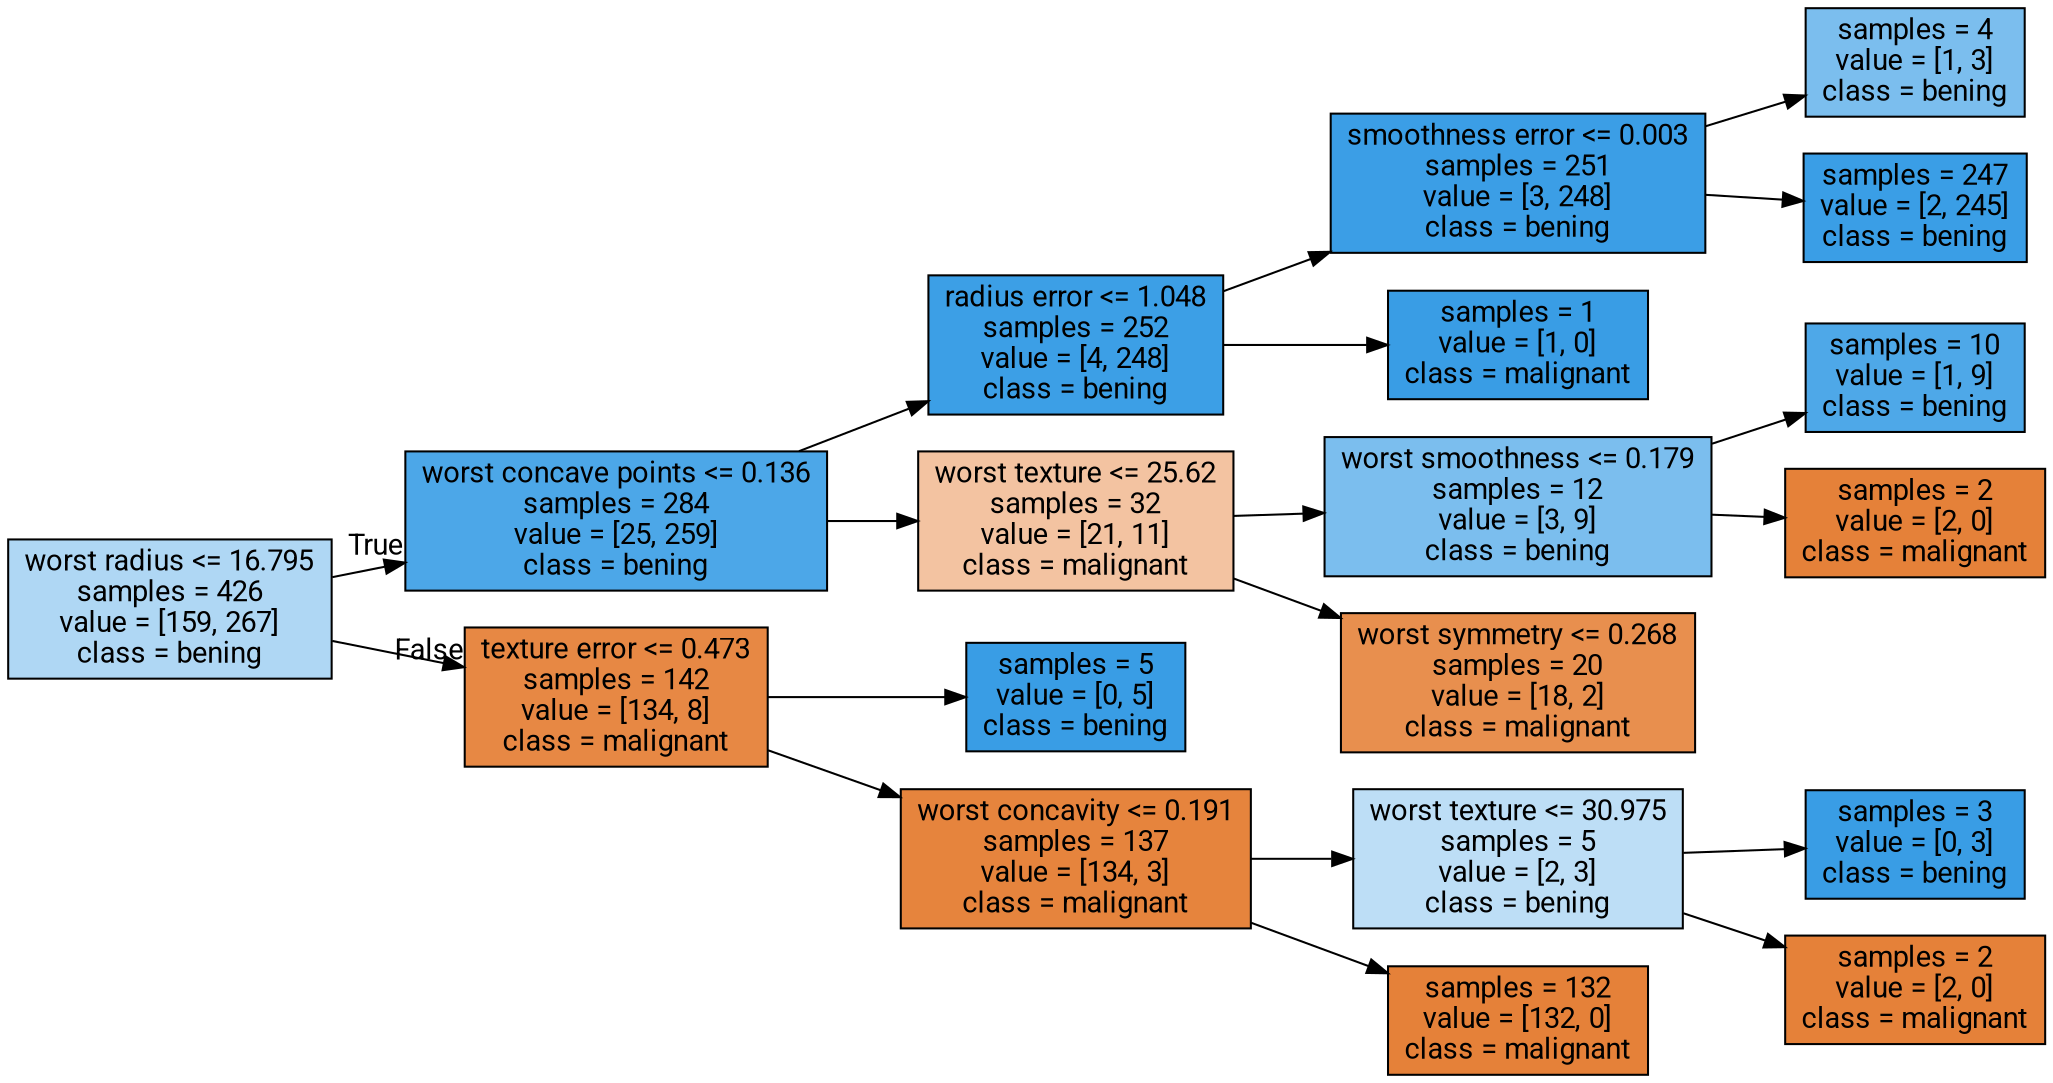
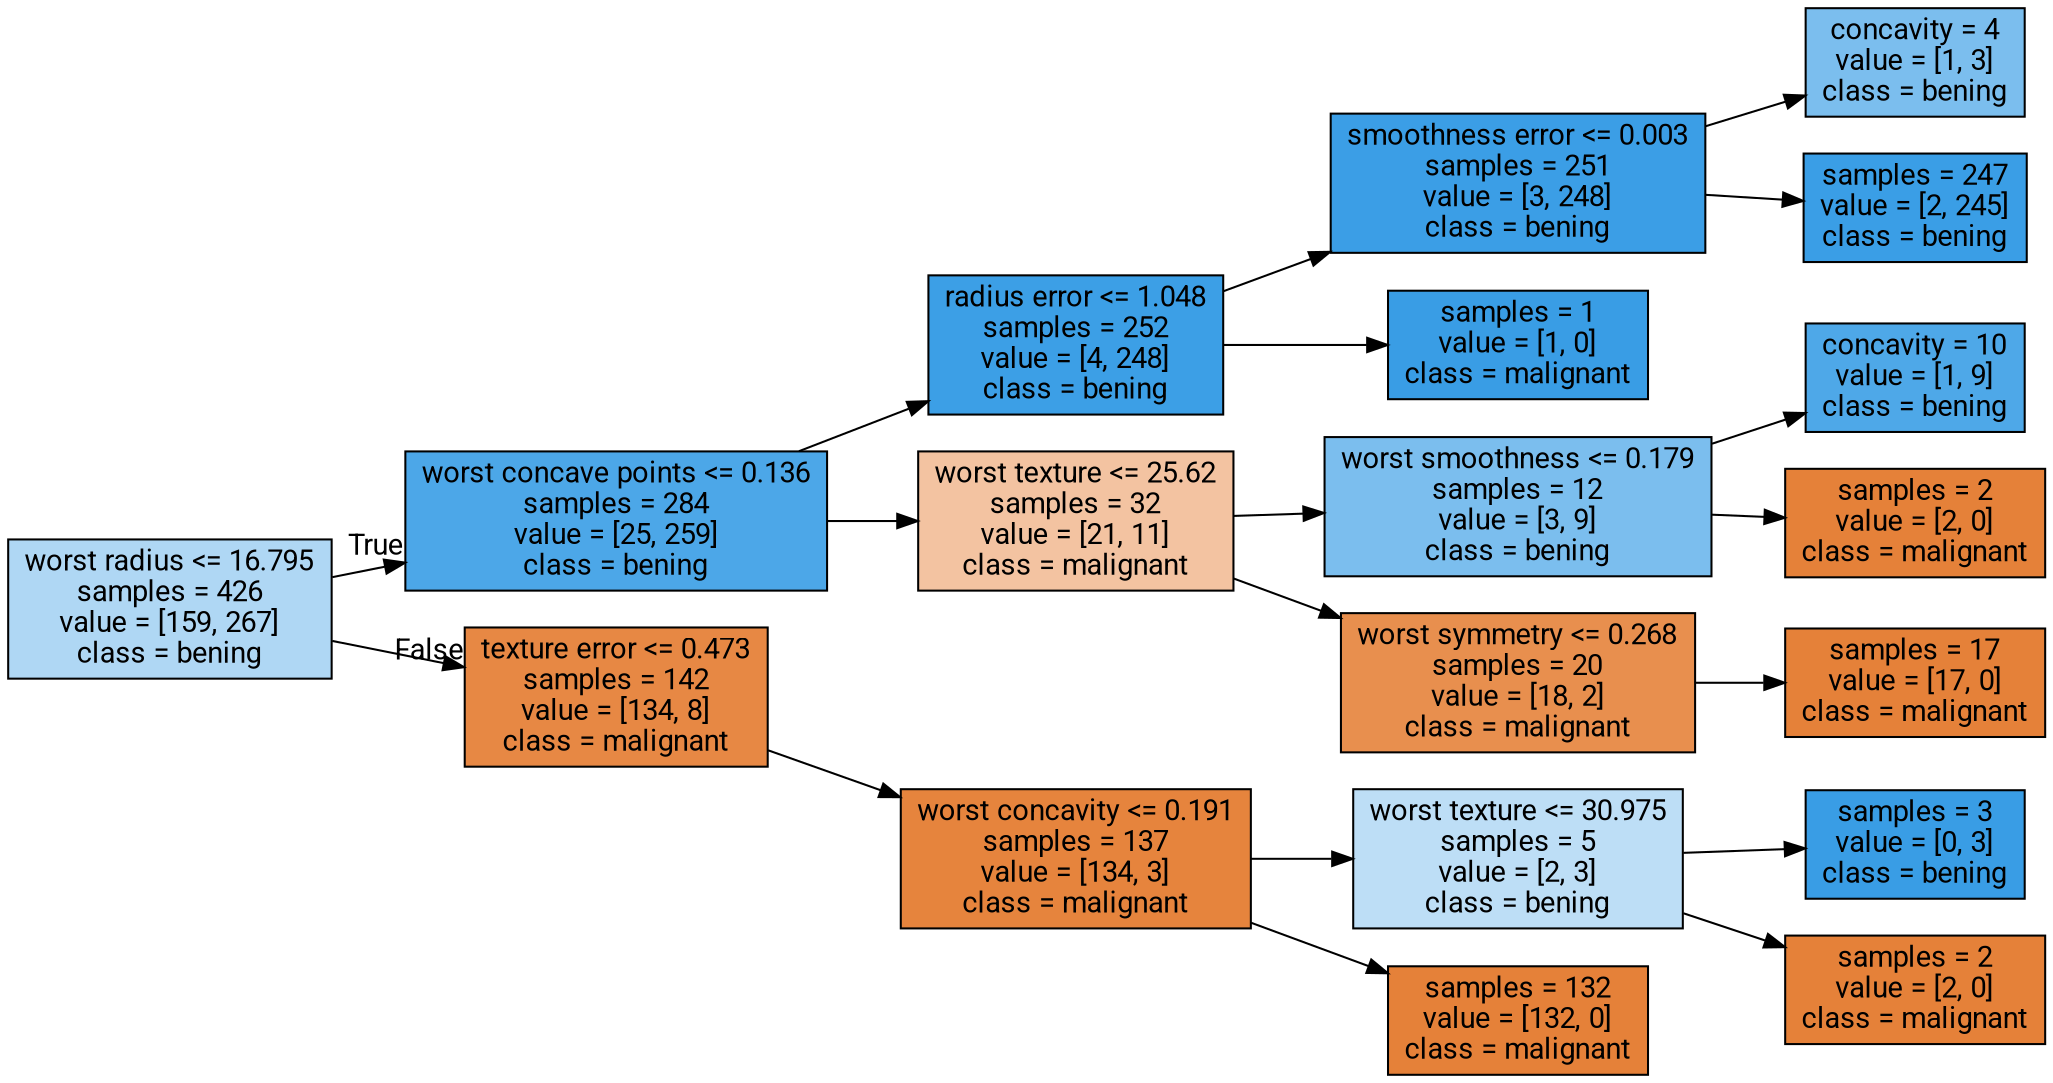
(1915, 62) -> (1915, 62)
(1915, 378) -> (1915, 378)
none -> (1915, 683)
(1076, 697) -> none
